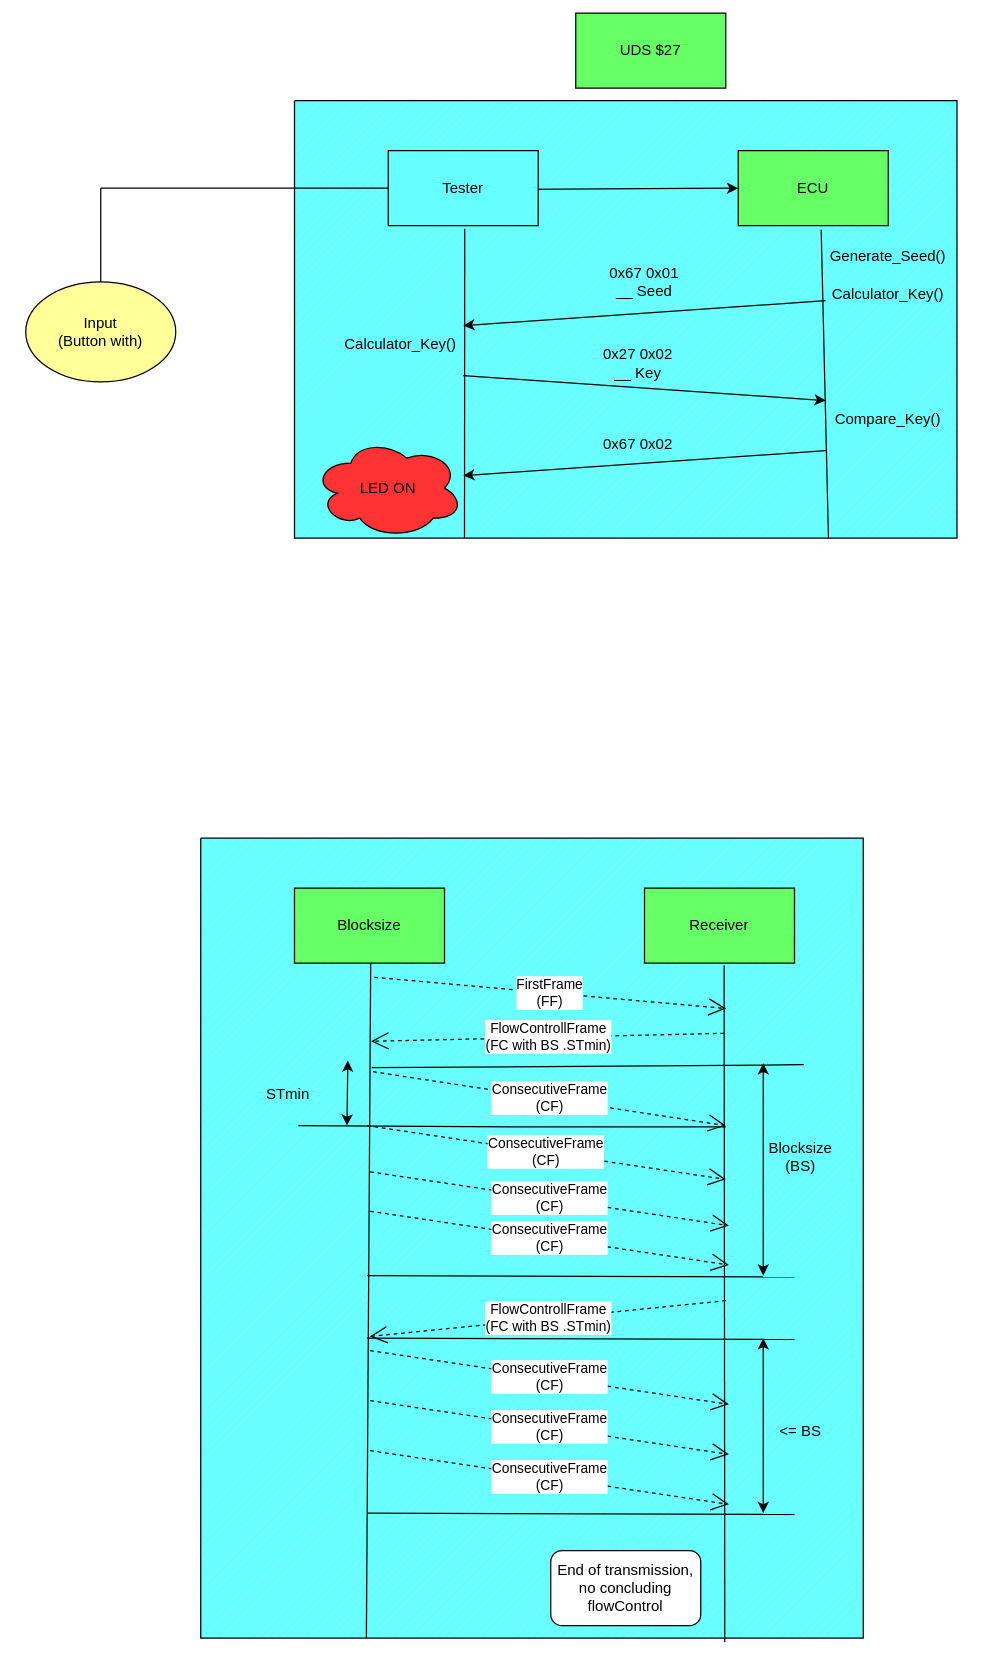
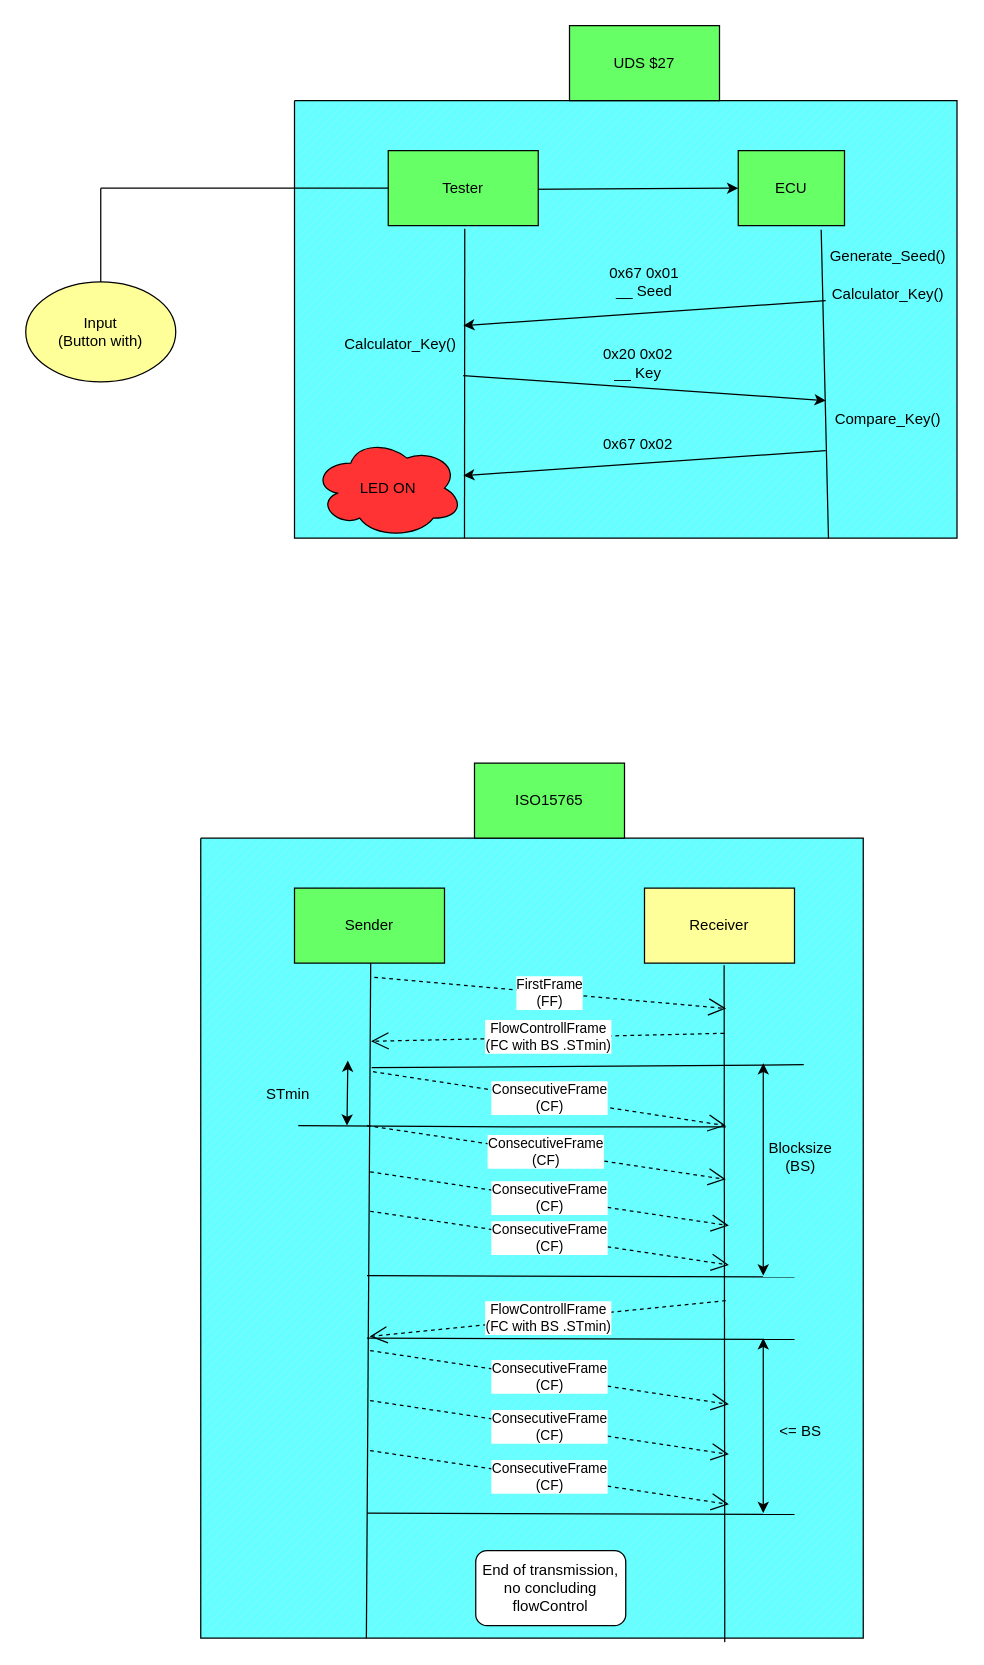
(651, 51) -> (644, 63)
(463, 188) -> (463, 188)
(813, 188) -> (791, 188)
(638, 363) -> (638, 363)
none -> (549, 801)
(369, 926) -> (369, 926)
(719, 926) -> (719, 926)
(626, 1588) -> (551, 1588)
